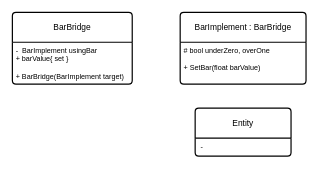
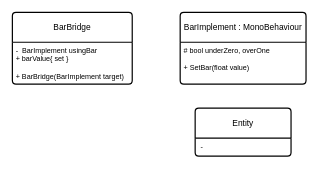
(243, 27) -> (243, 27)
(230, 55) -> (230, 55)
